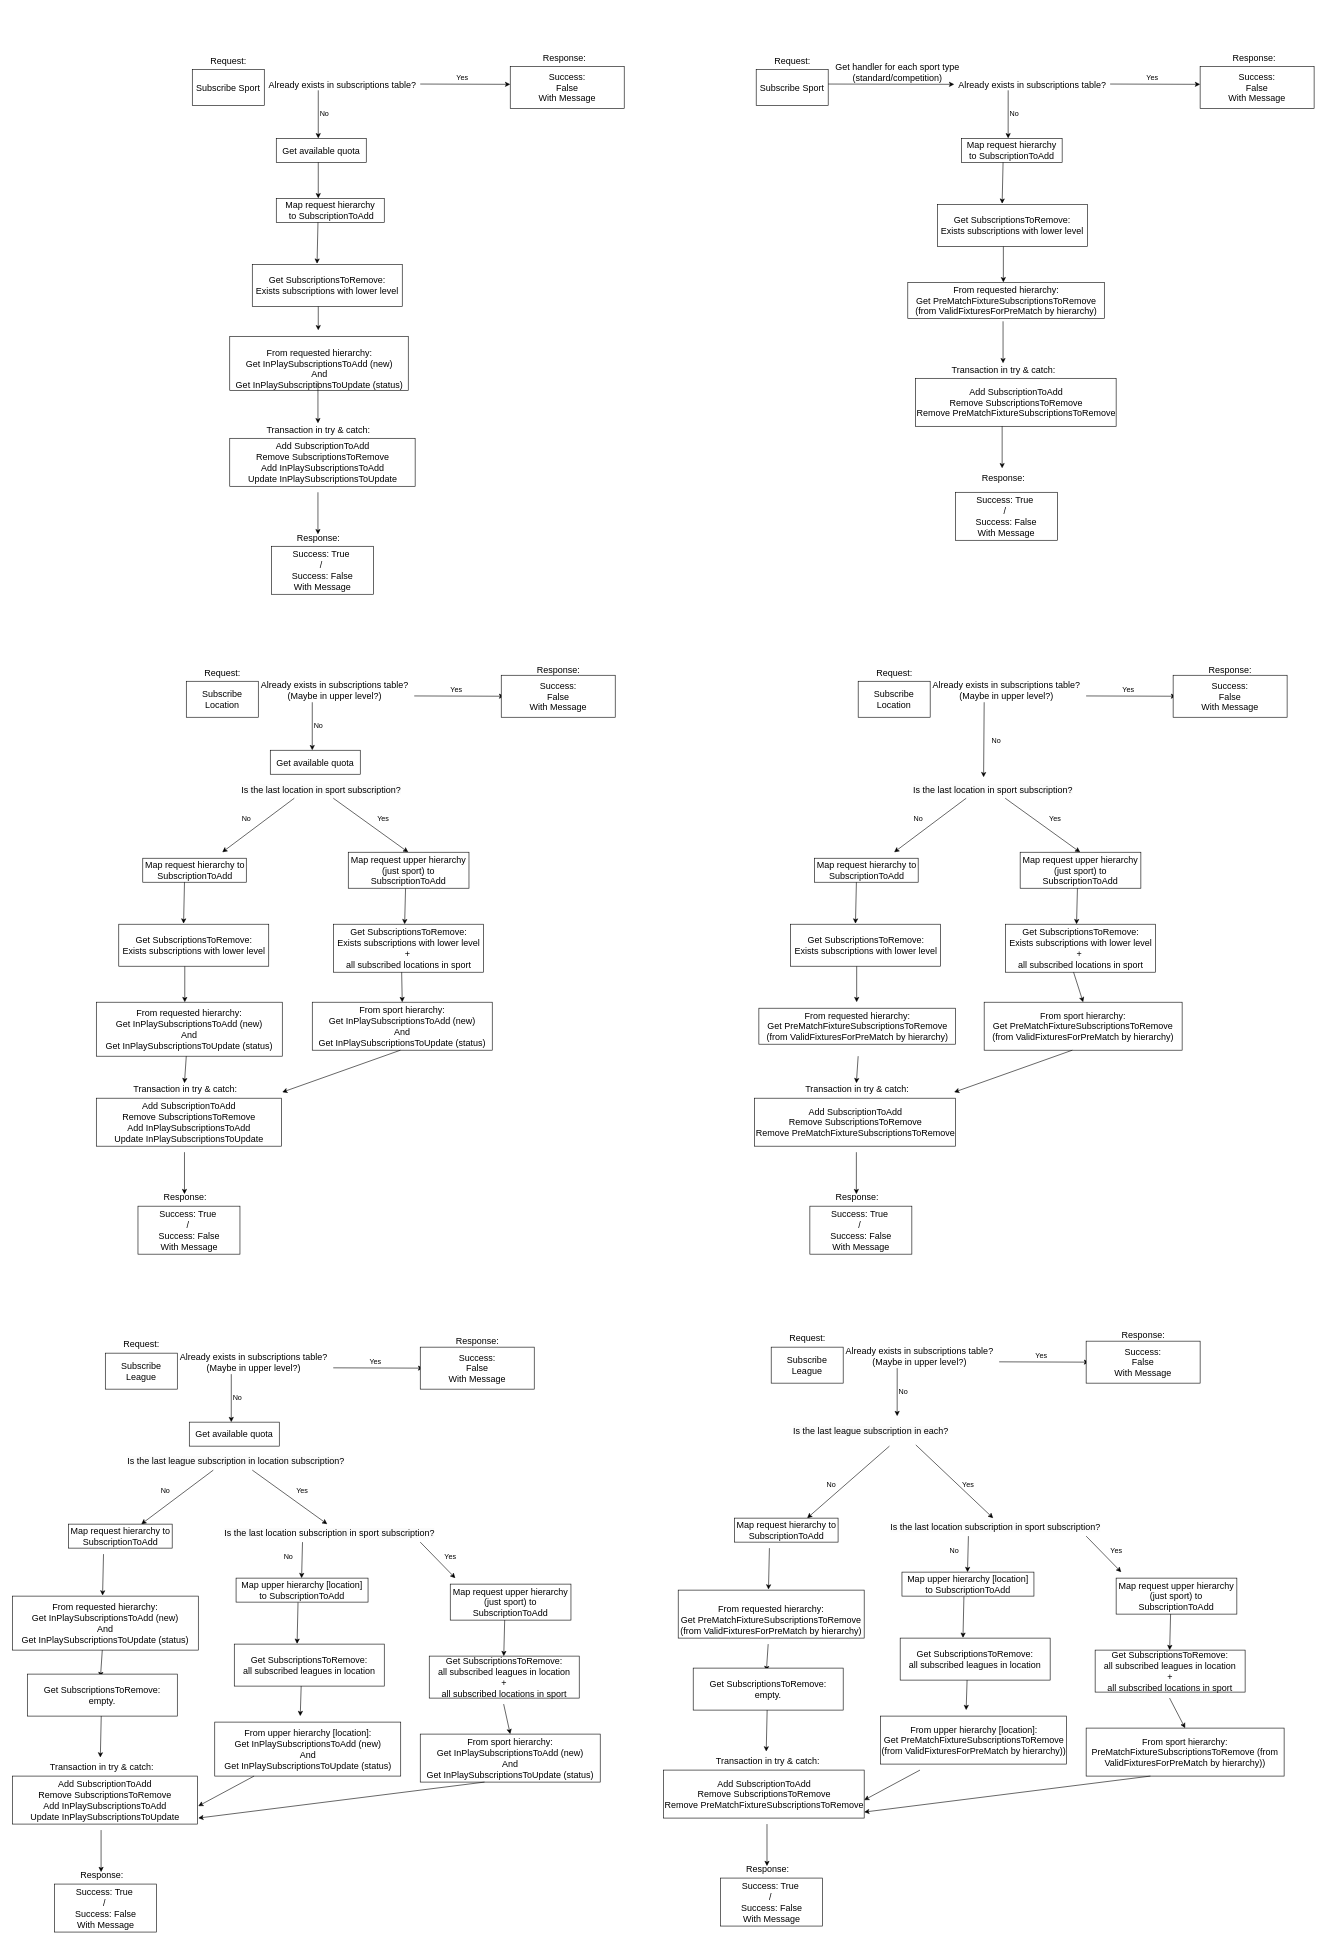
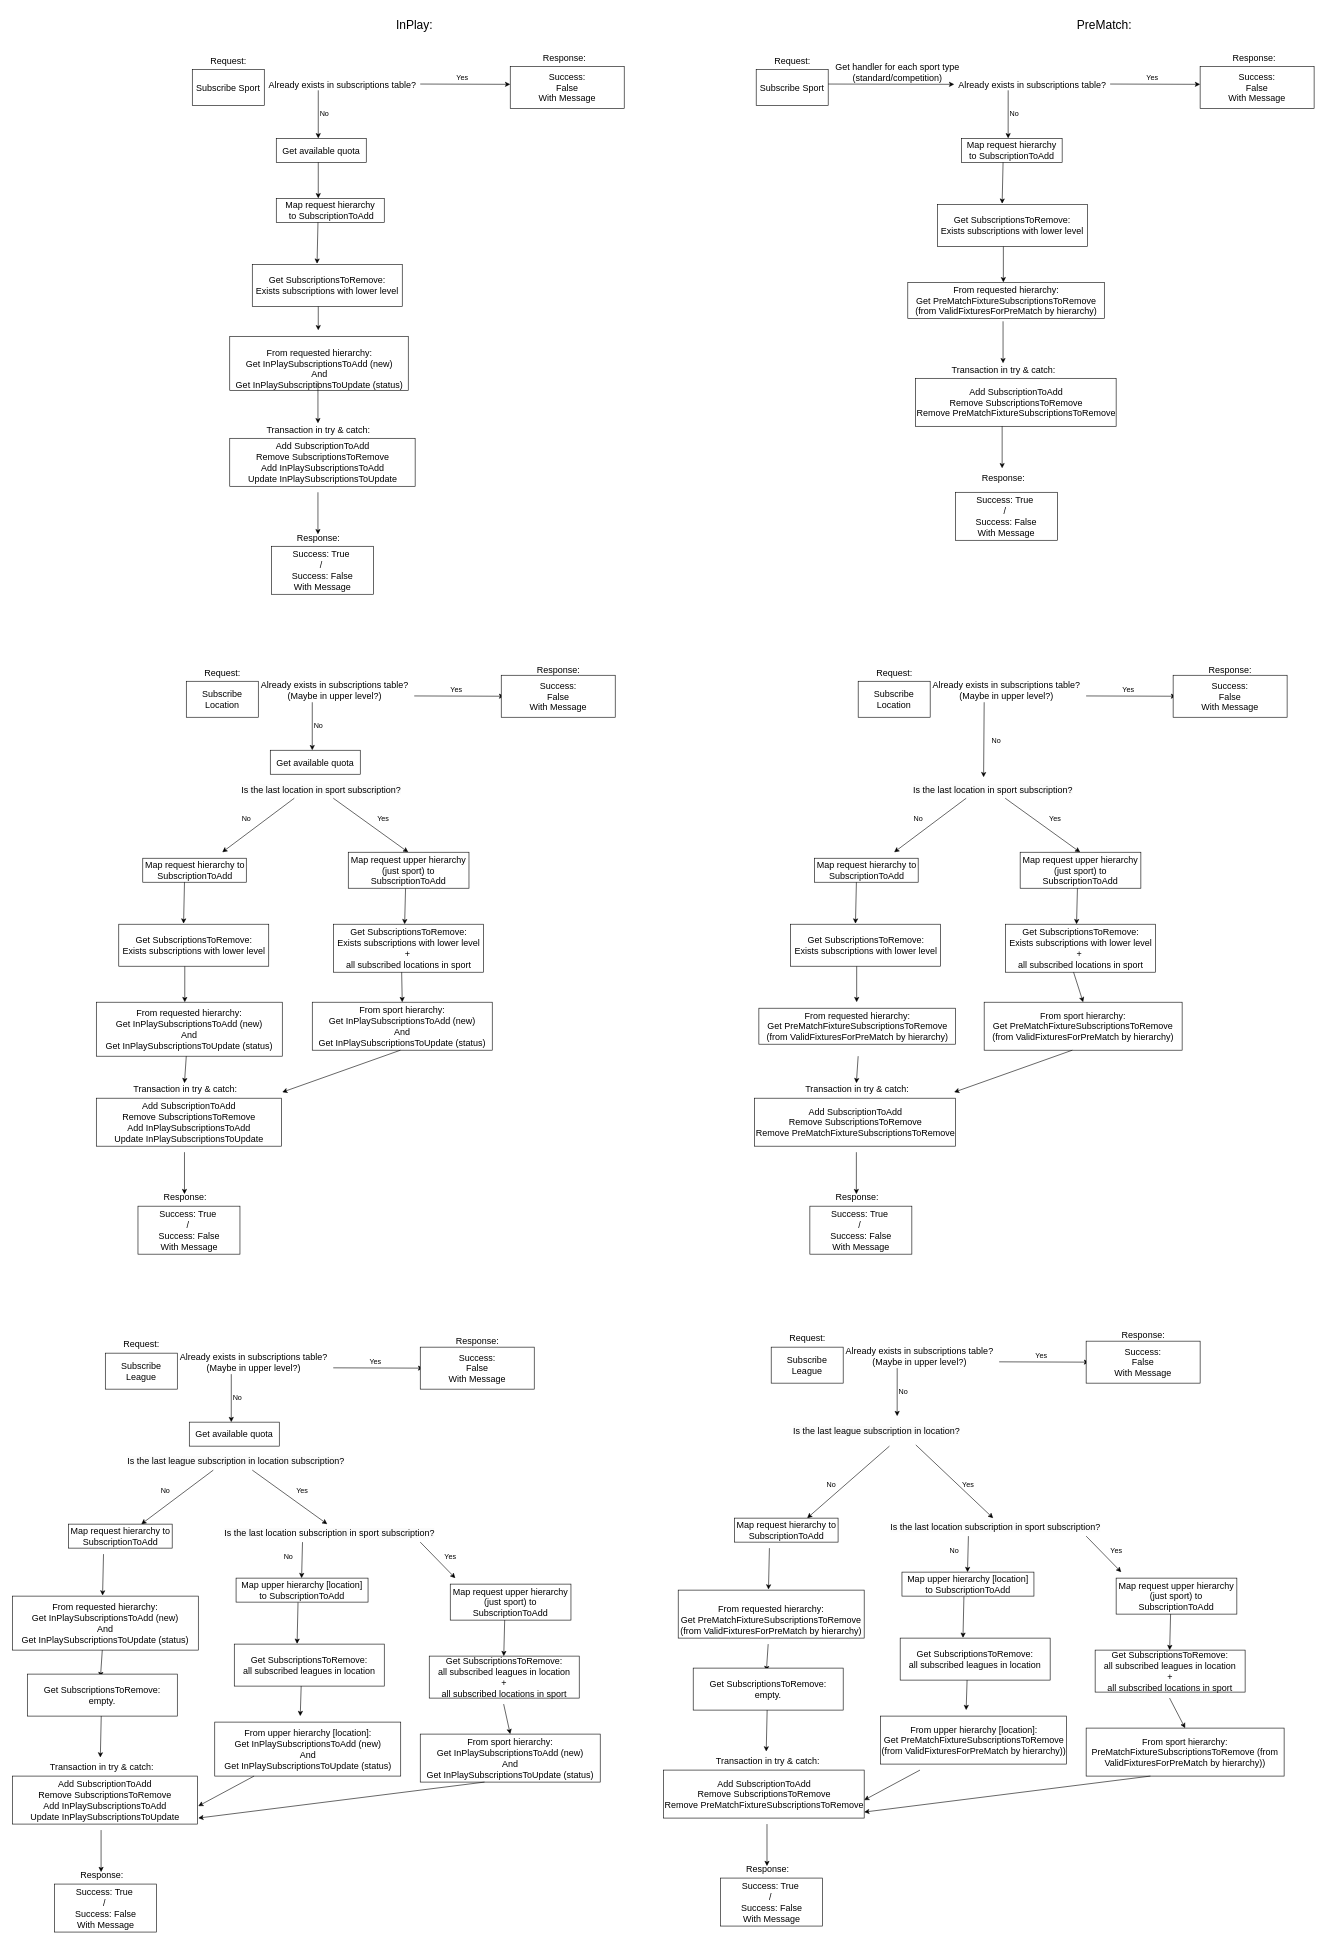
none -> (414, 24)
none -> (1104, 24)
(864, 1431) -> (870, 1431)
